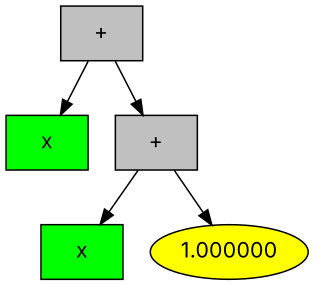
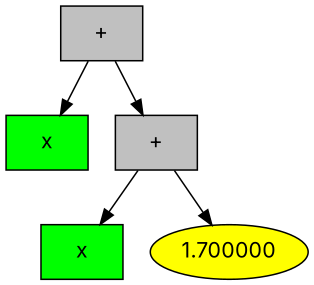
(229, 252) -> (229, 252)
